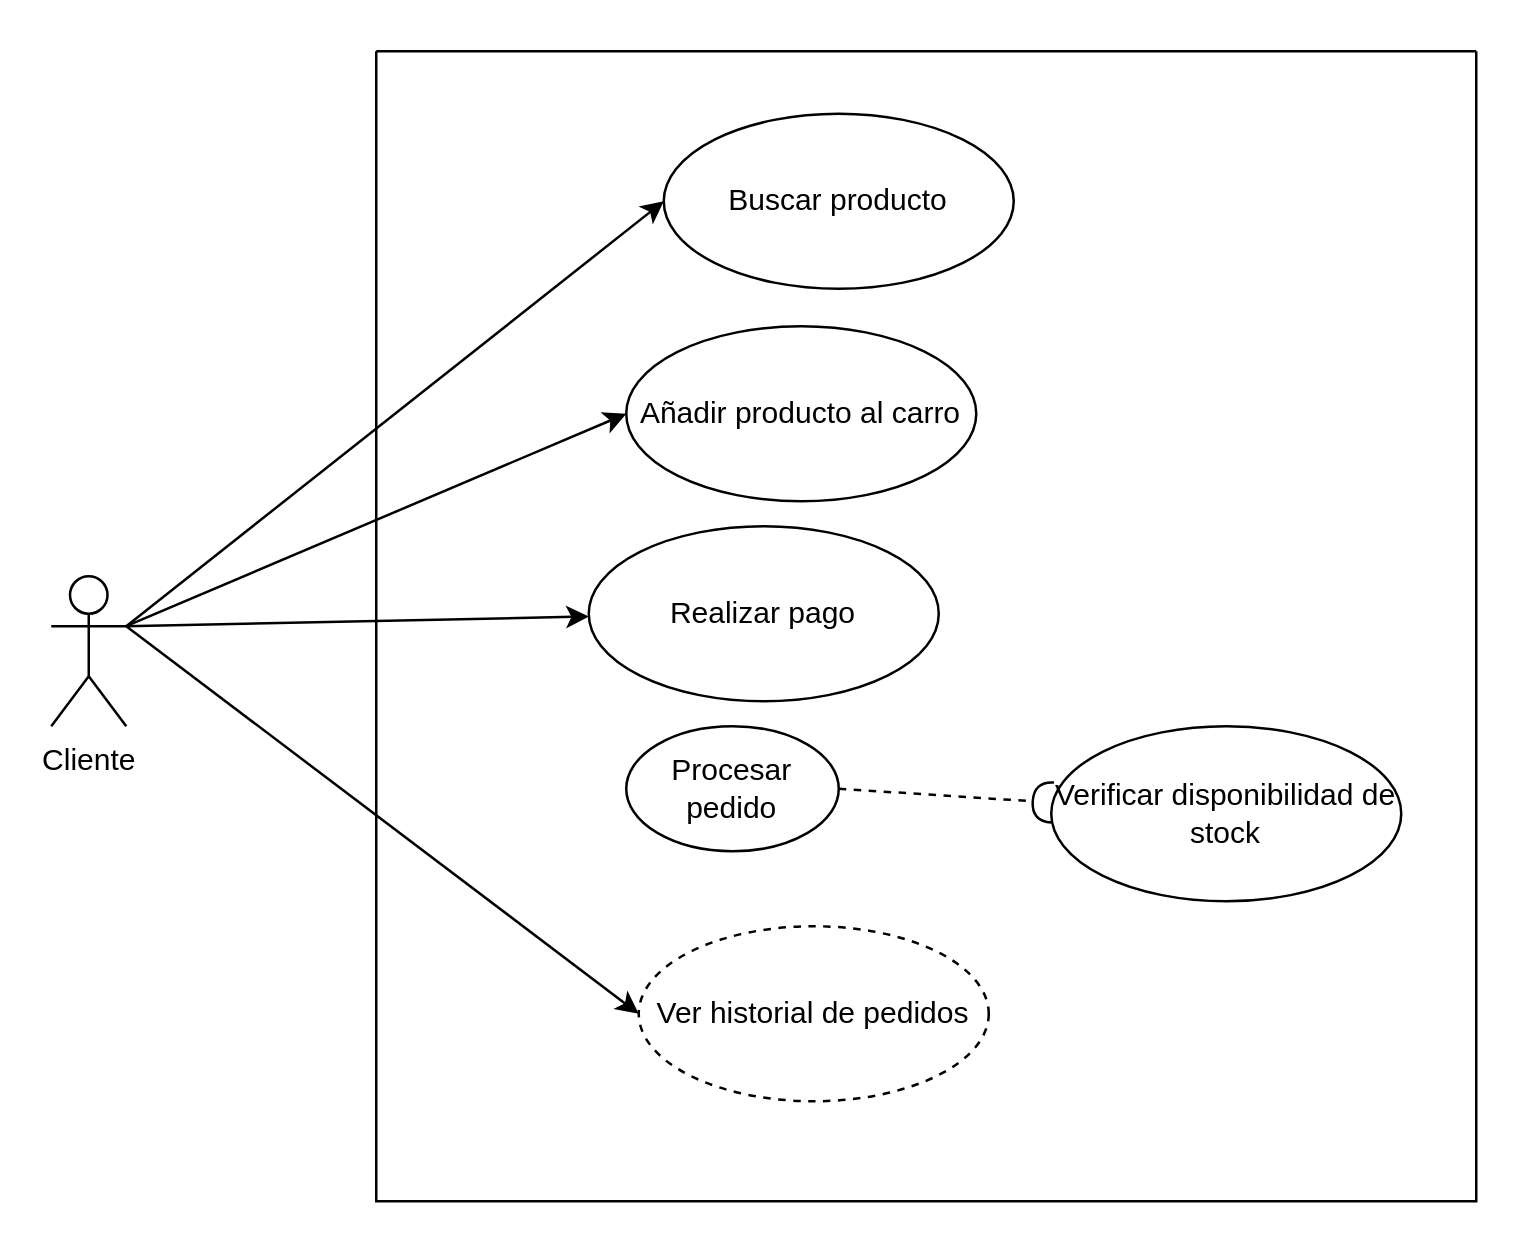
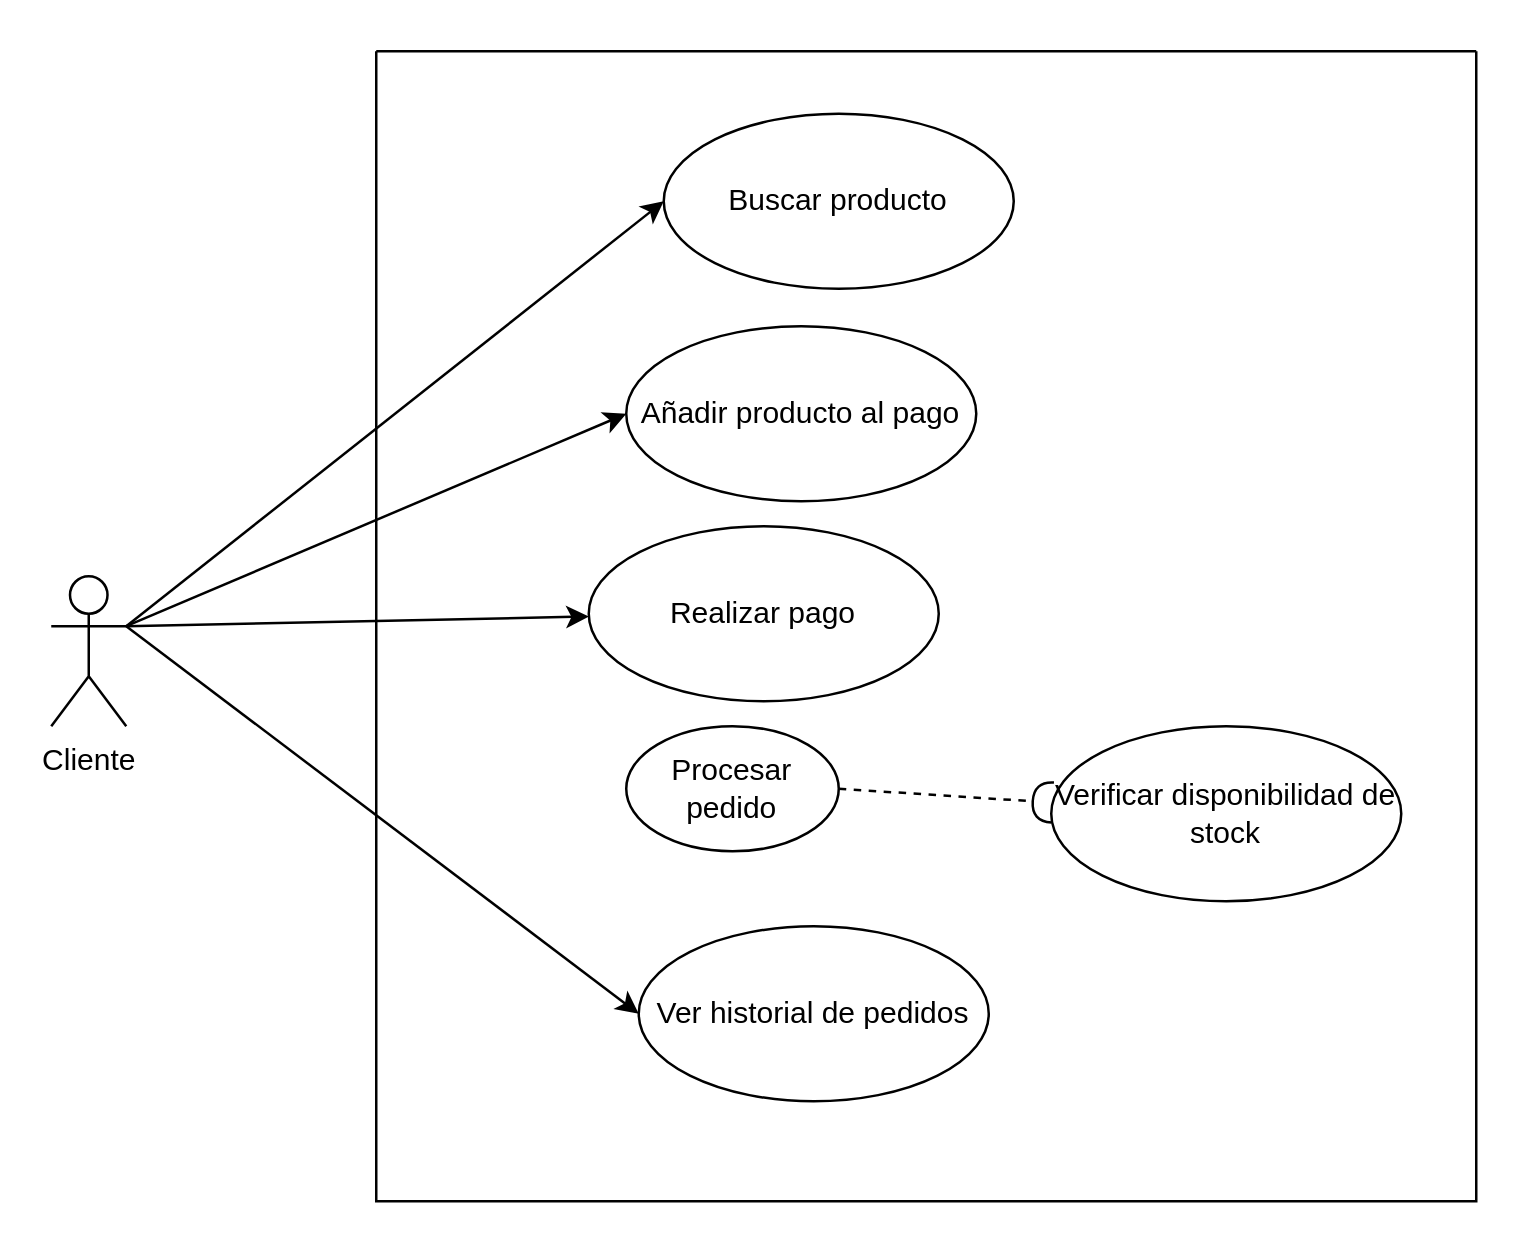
(801, 414) -> (801, 414)
(814, 1014) -> (814, 1014)
